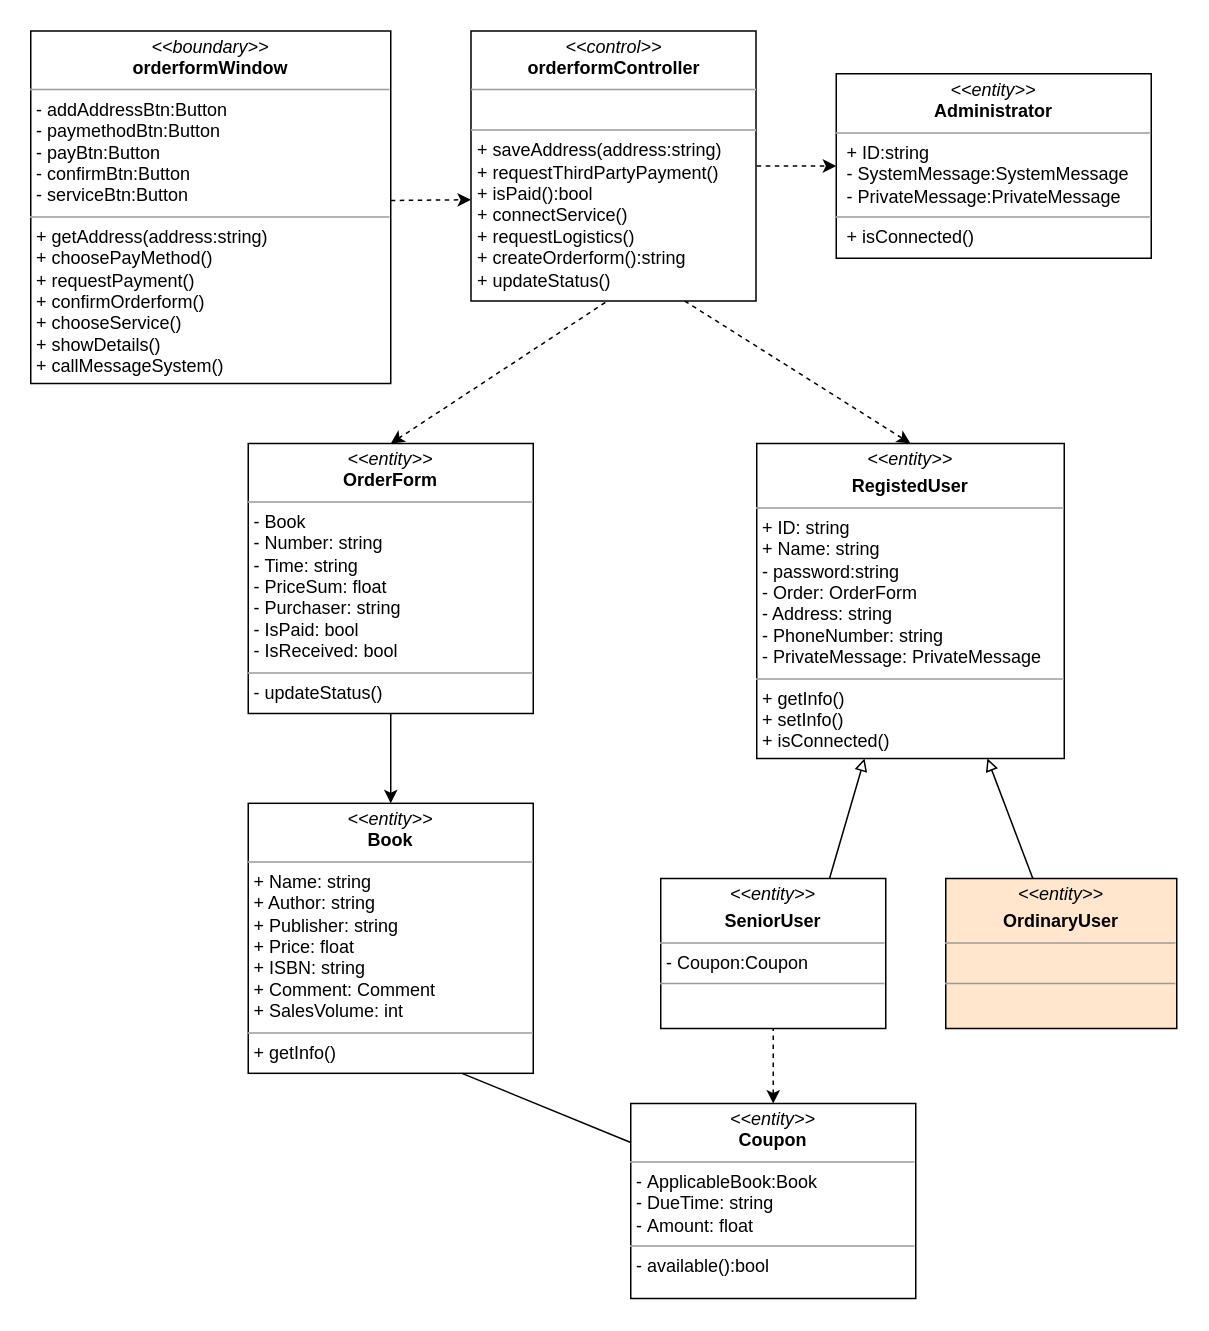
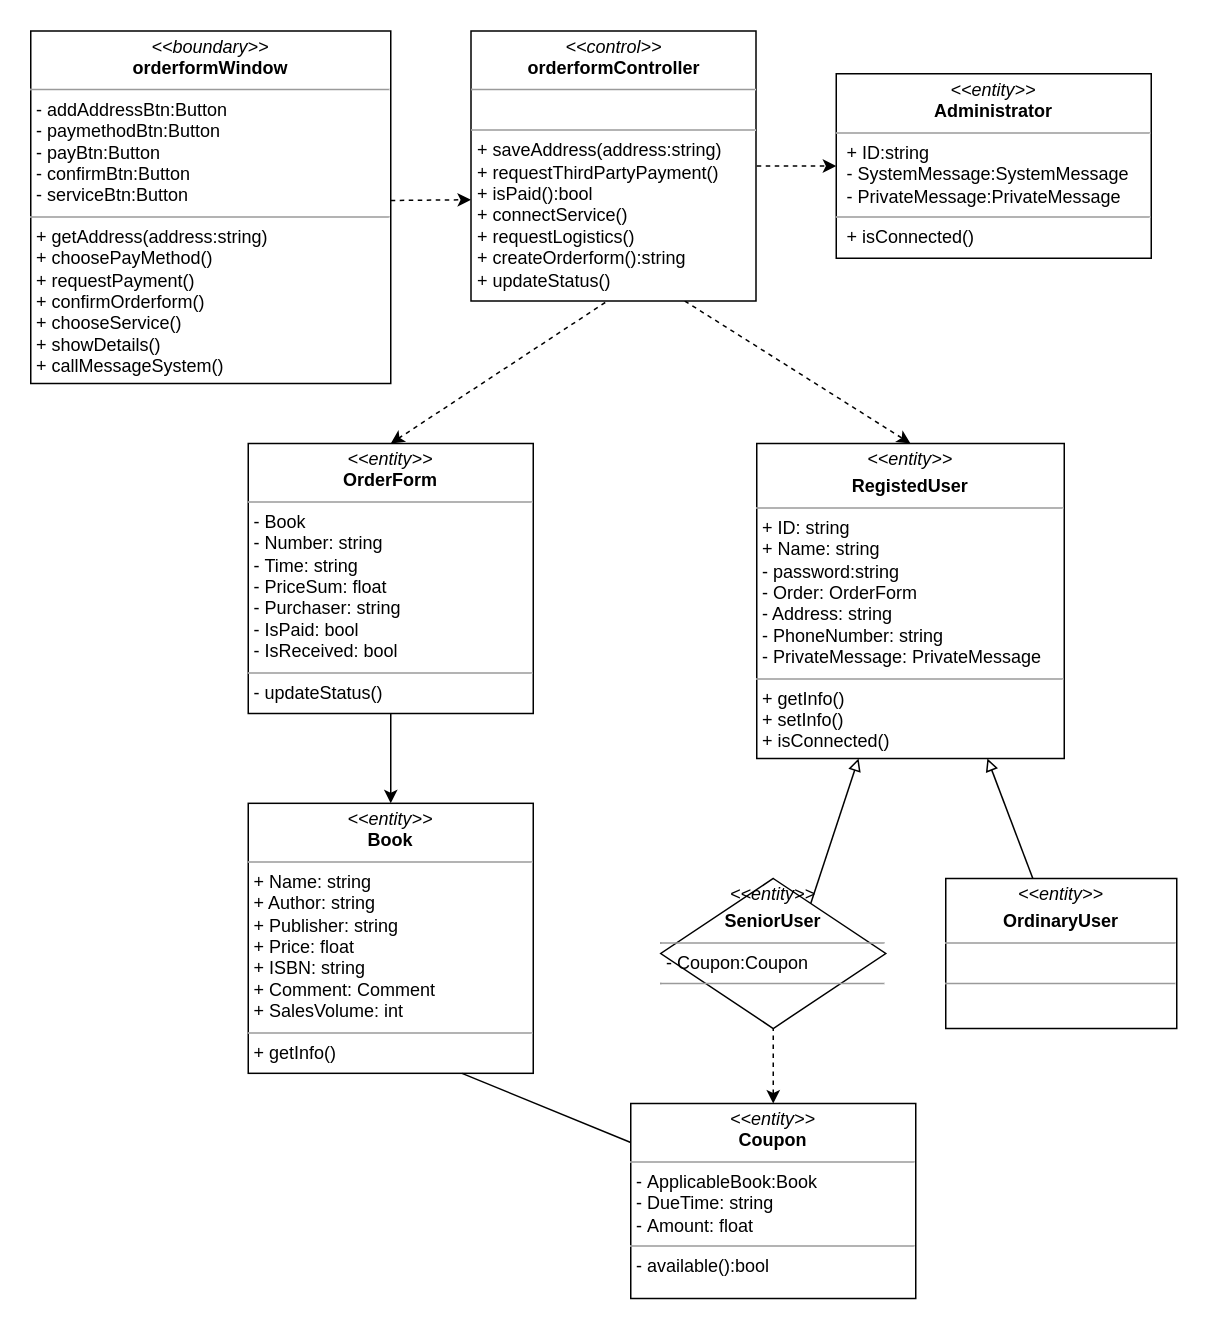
(773, 953) -> (773, 953)
(1061, 953) -> (1061, 953)
